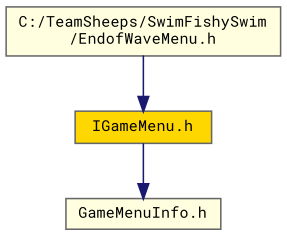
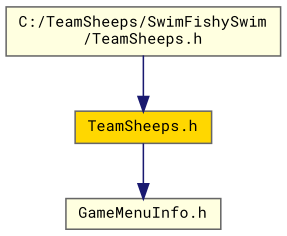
(143, 31) -> (143, 31)
(143, 127) -> (143, 127)
